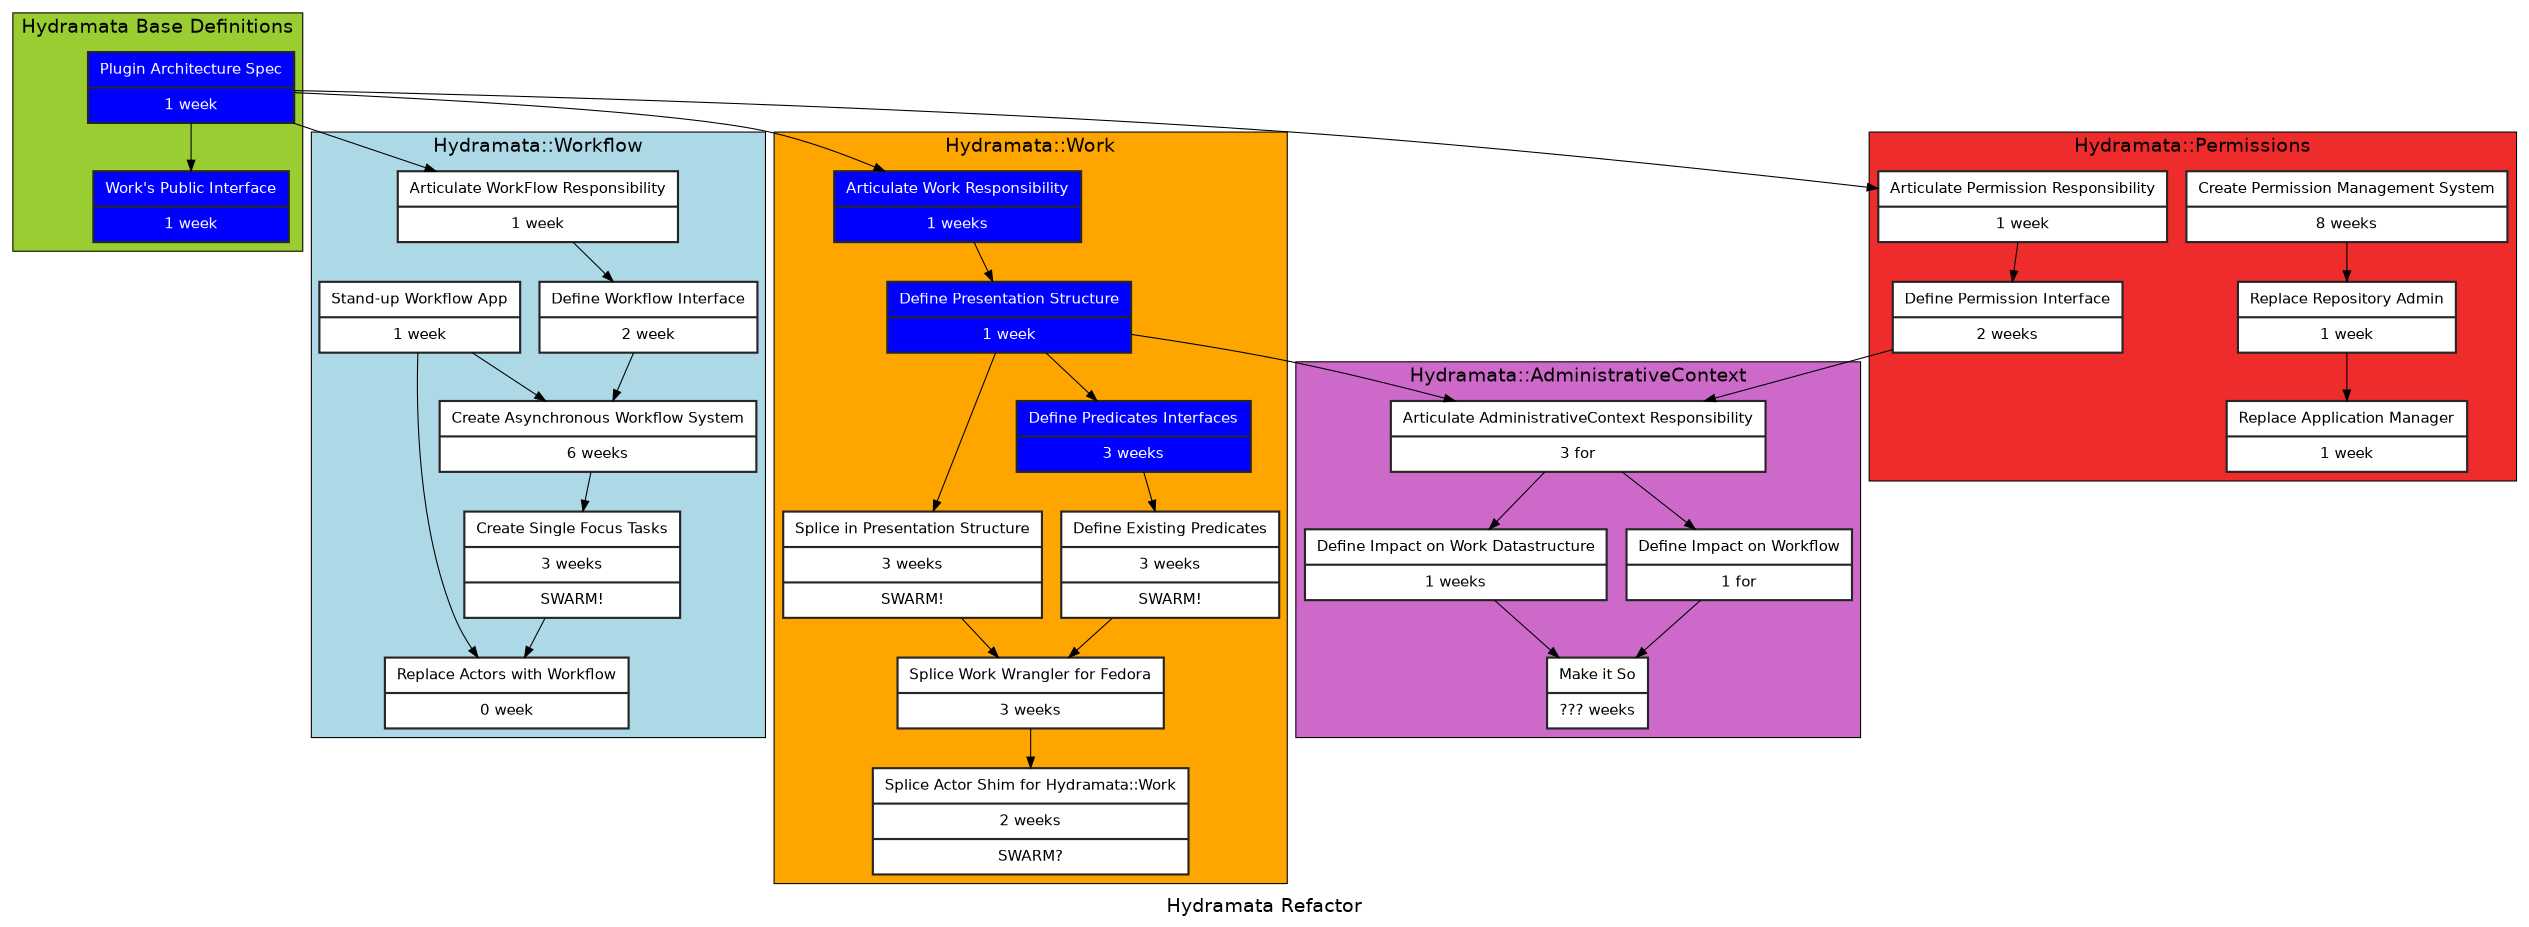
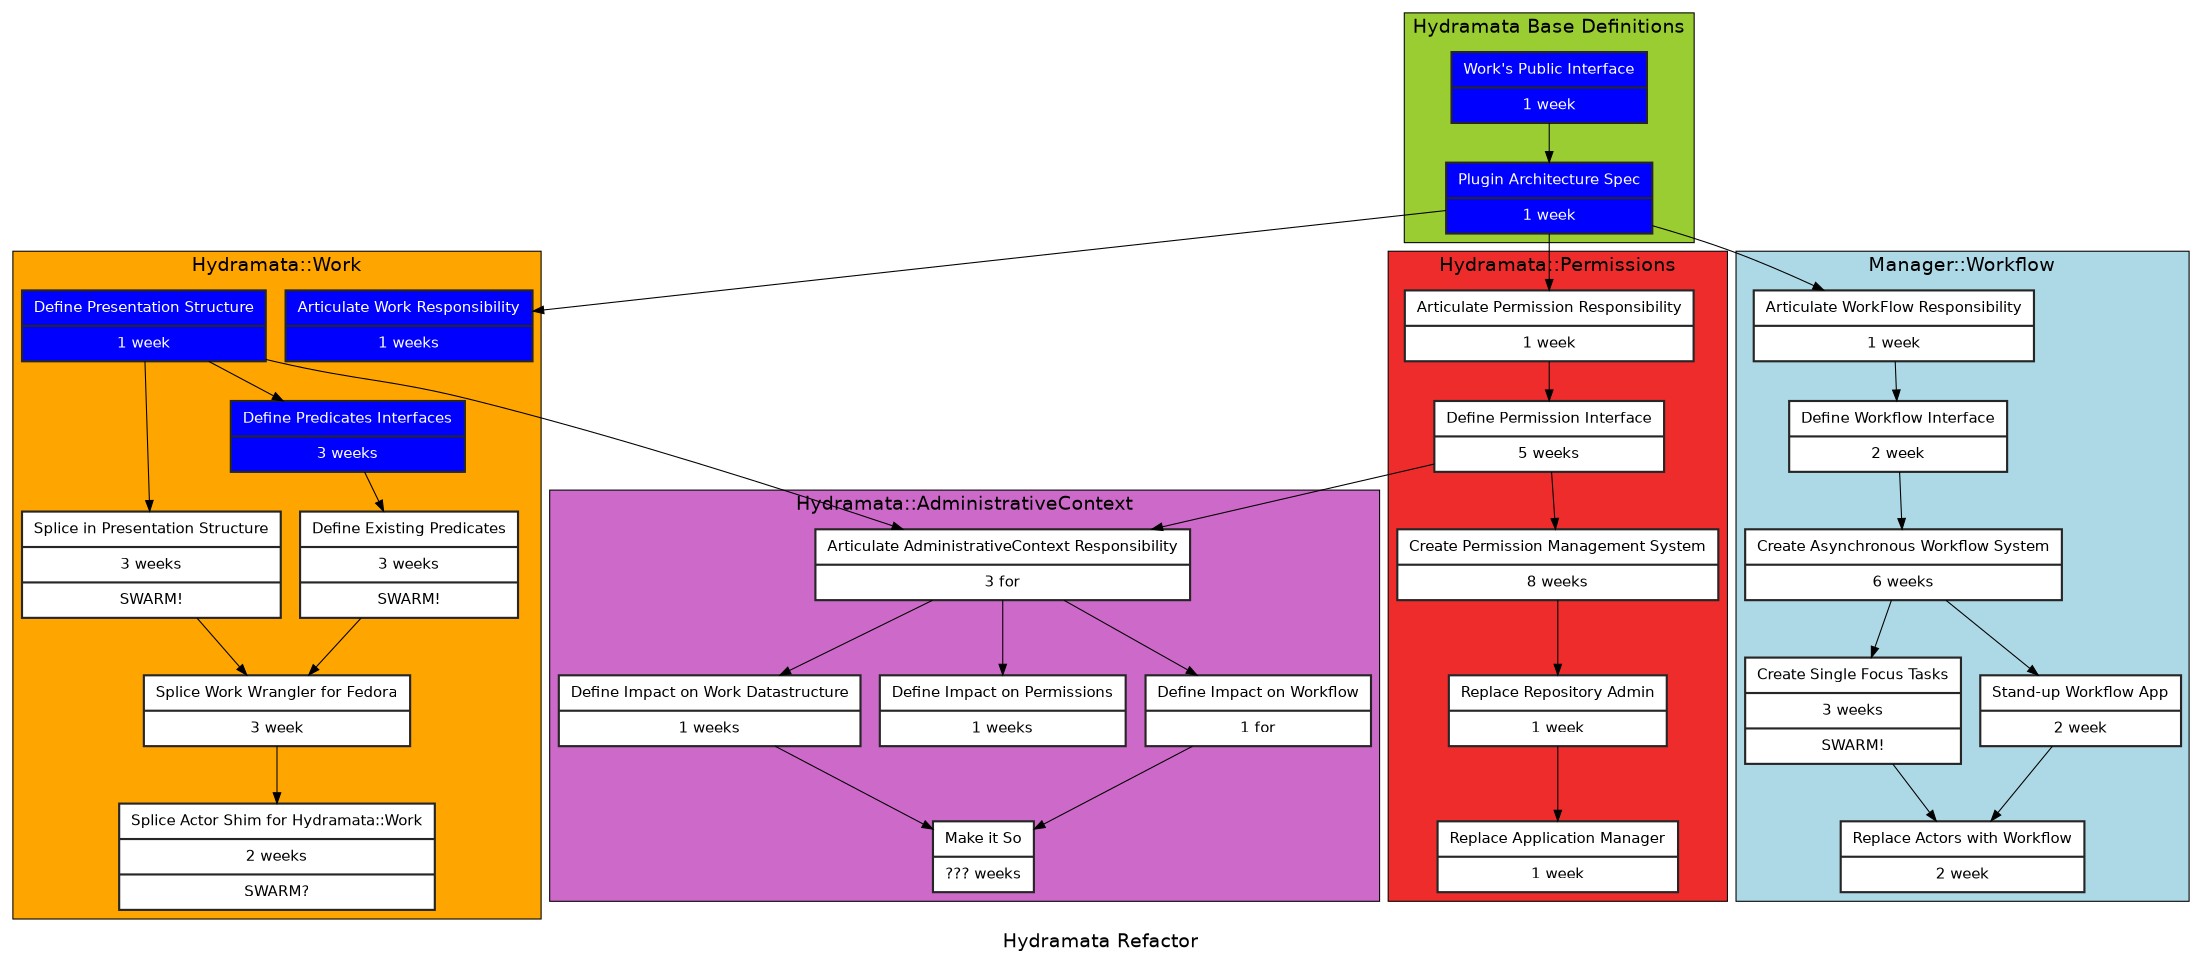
(191, 142) -> (1549, 137)
(538, 147) -> (1963, 266)
(981, 257) -> none
(420, 334) -> (2081, 728)
(2008, 334) -> (1549, 454)
(504, 374) -> (1988, 634)
none -> (1553, 495)
(507, 710) -> (1963, 874)
(1031, 710) -> (277, 728)
none -> (1003, 711)
